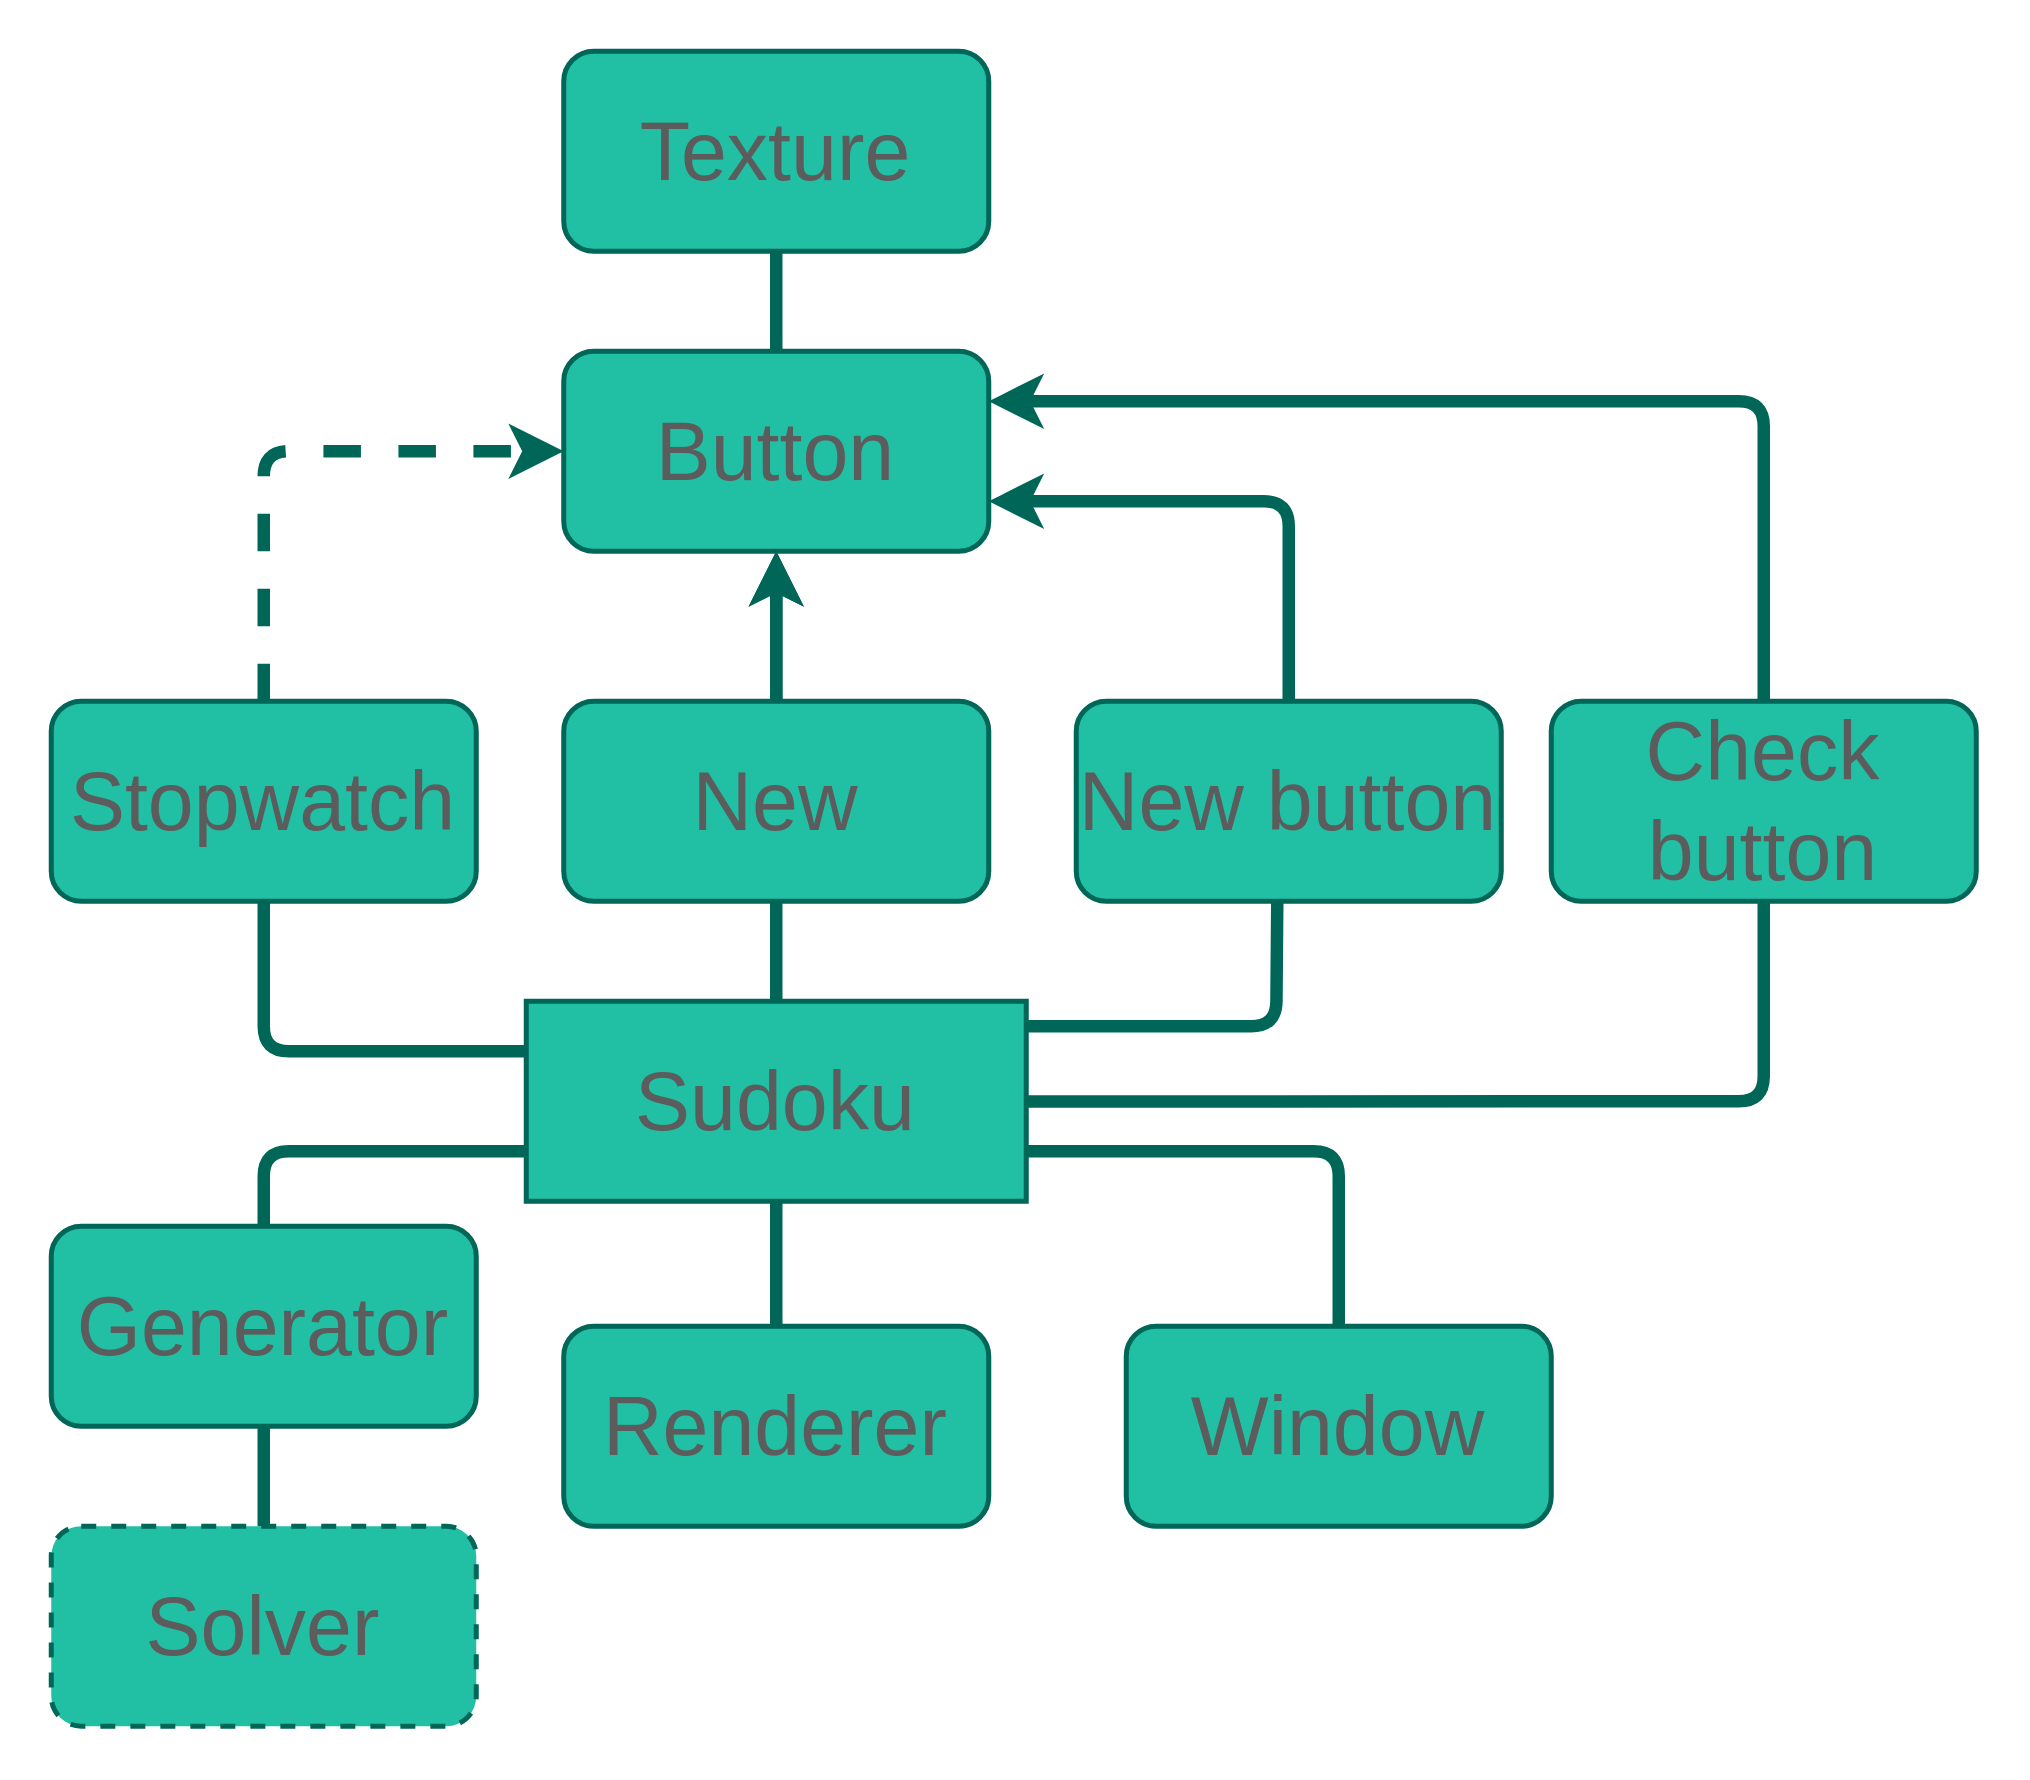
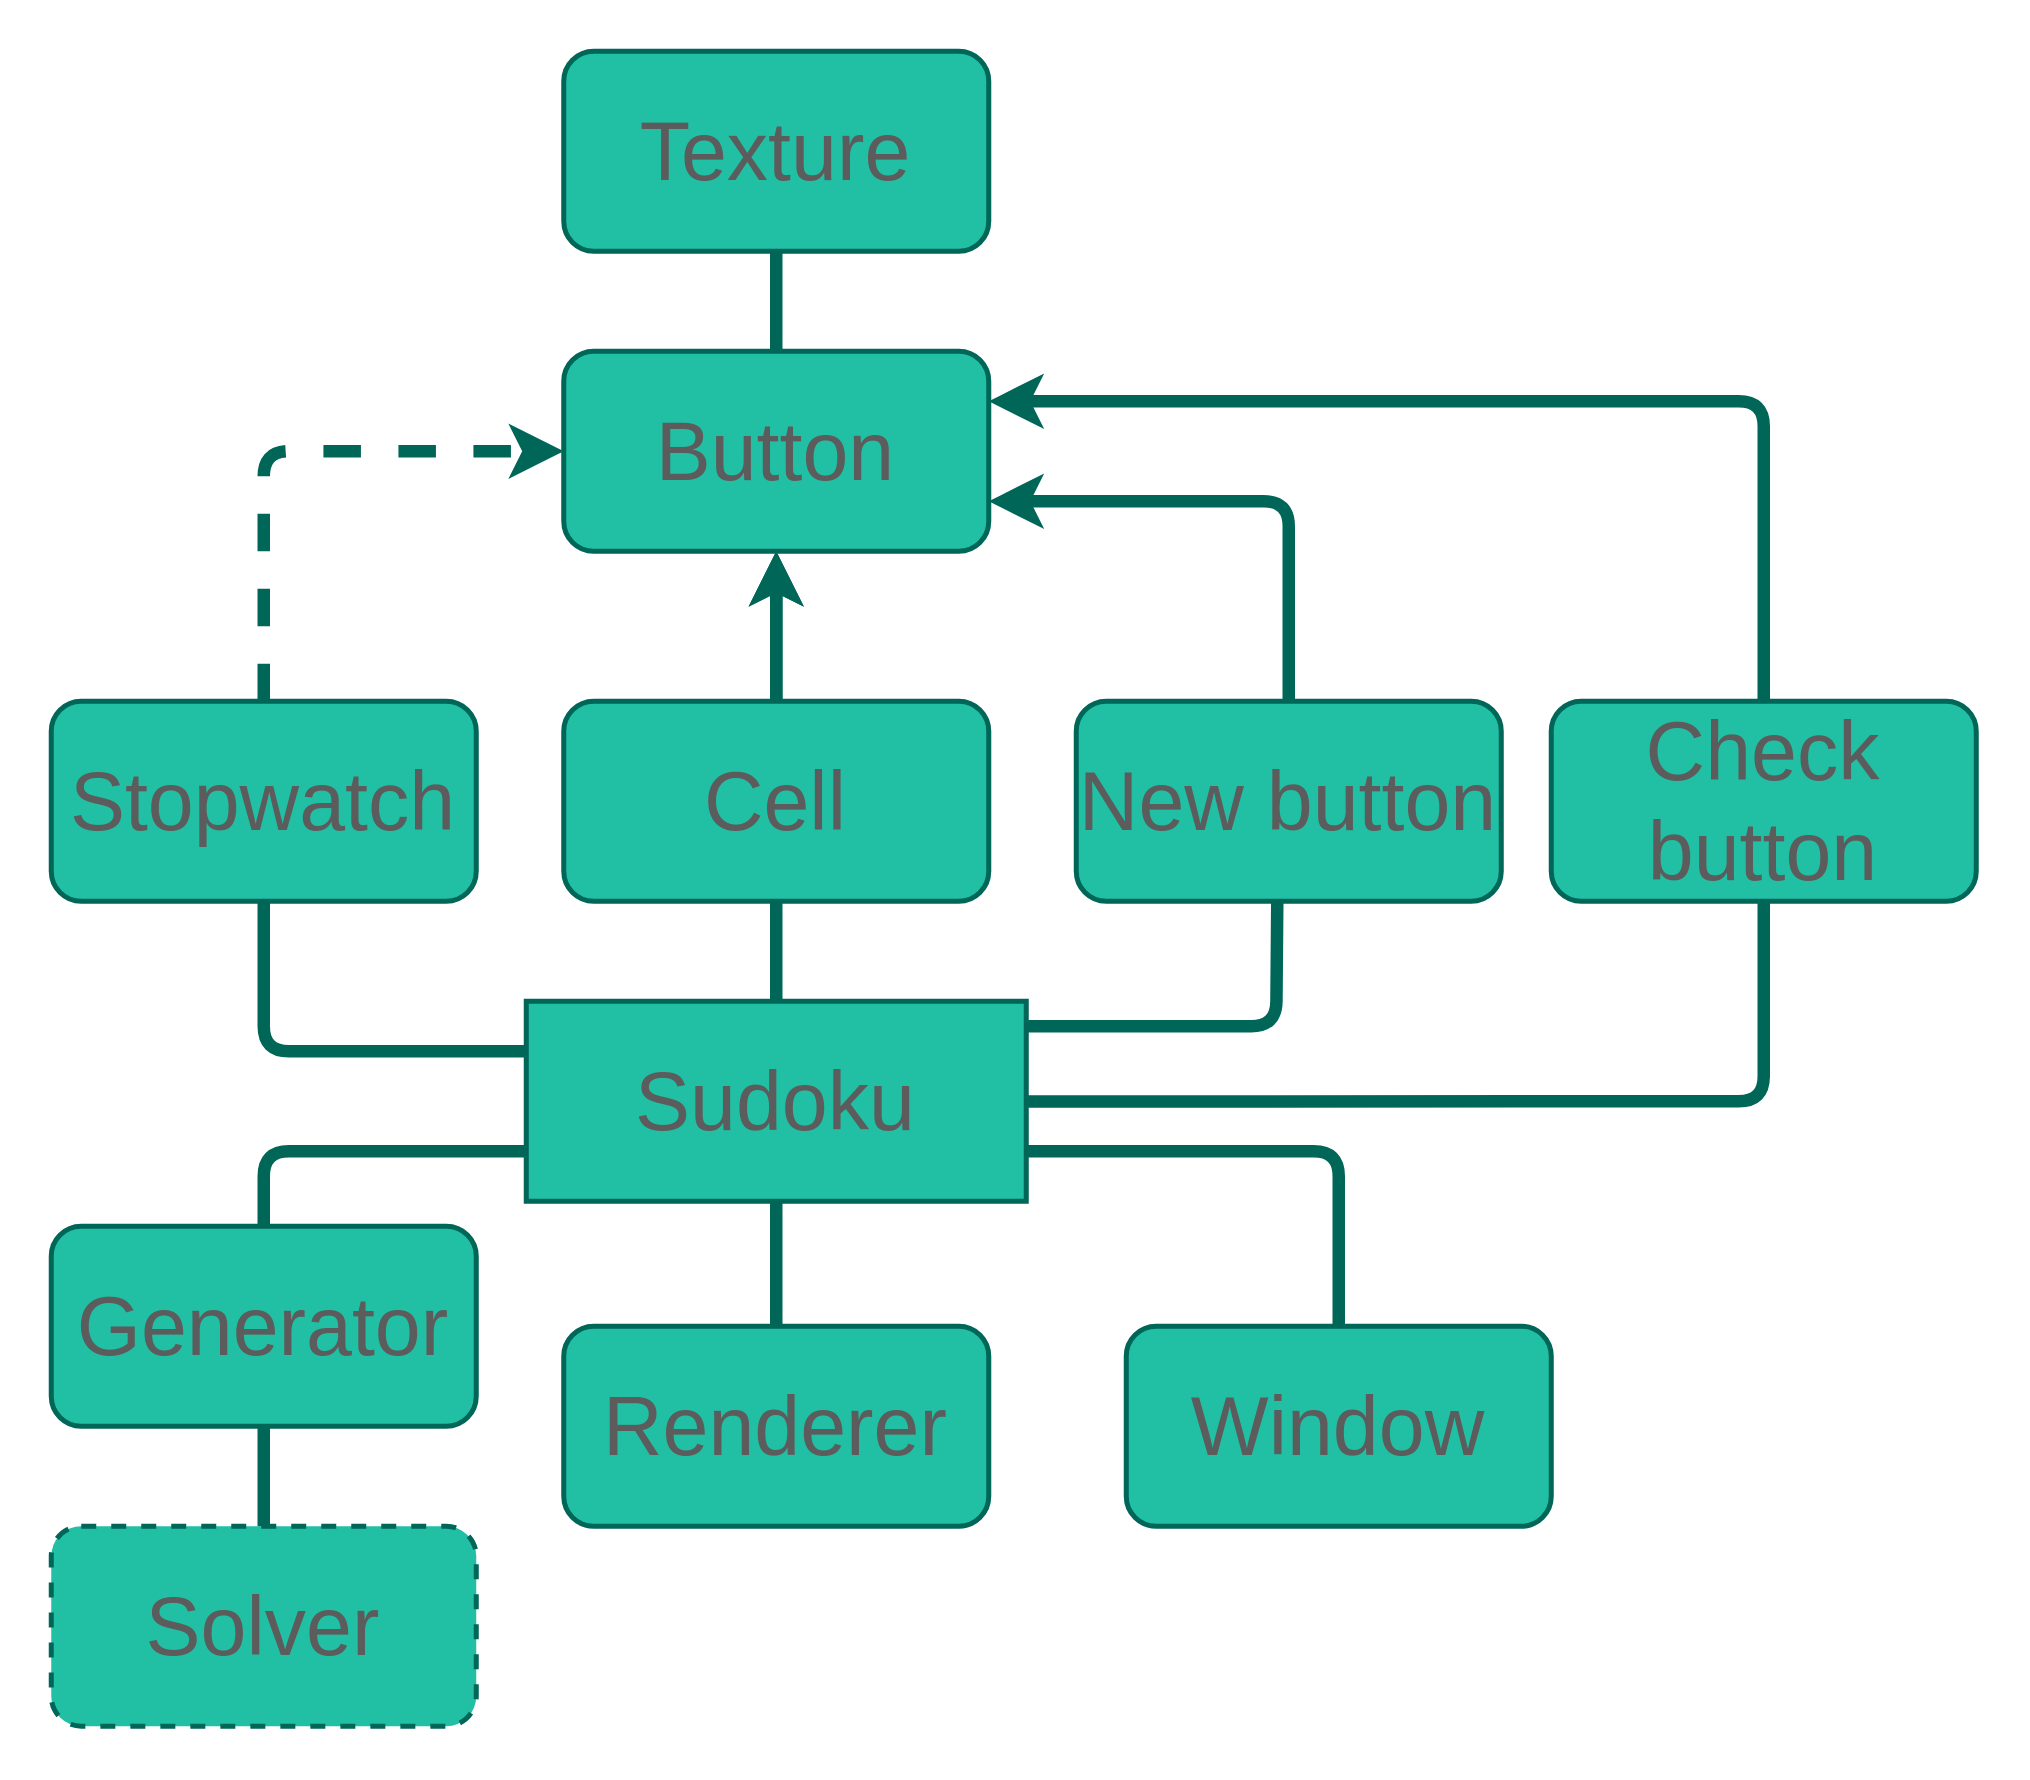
(776, 801) -> (776, 801)
